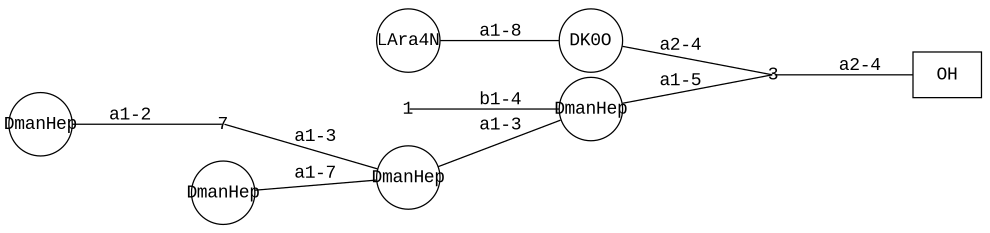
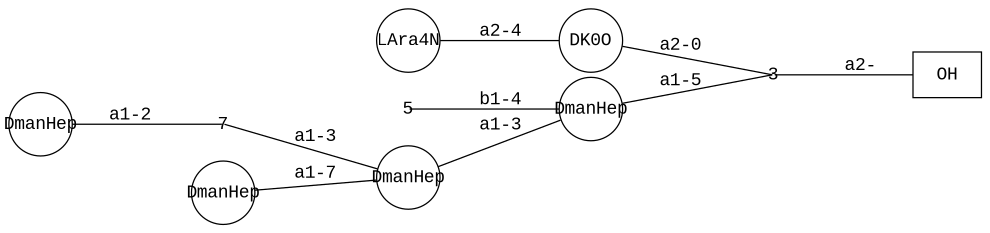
(501, 31) -> (501, 31)
(681, 45) -> (681, 45)
(860, 65) -> (860, 65)
(408, 109) -> (408, 109)
